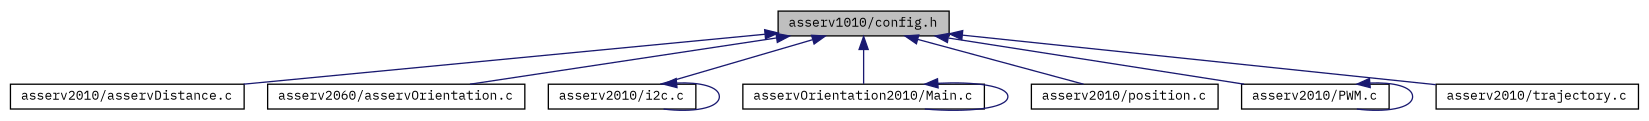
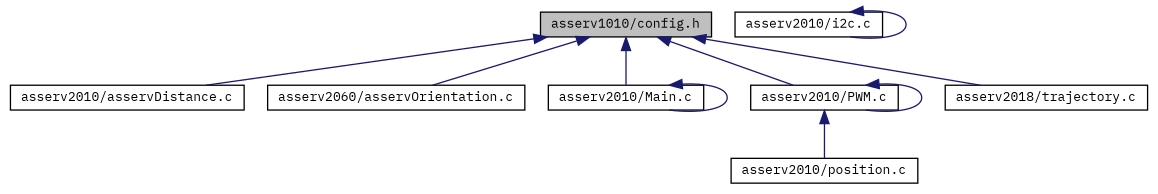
(736, 62) -> none
(1001, 62) -> (824, 141)
(864, 97) -> (626, 98)
(1537, 97) -> (1046, 98)
